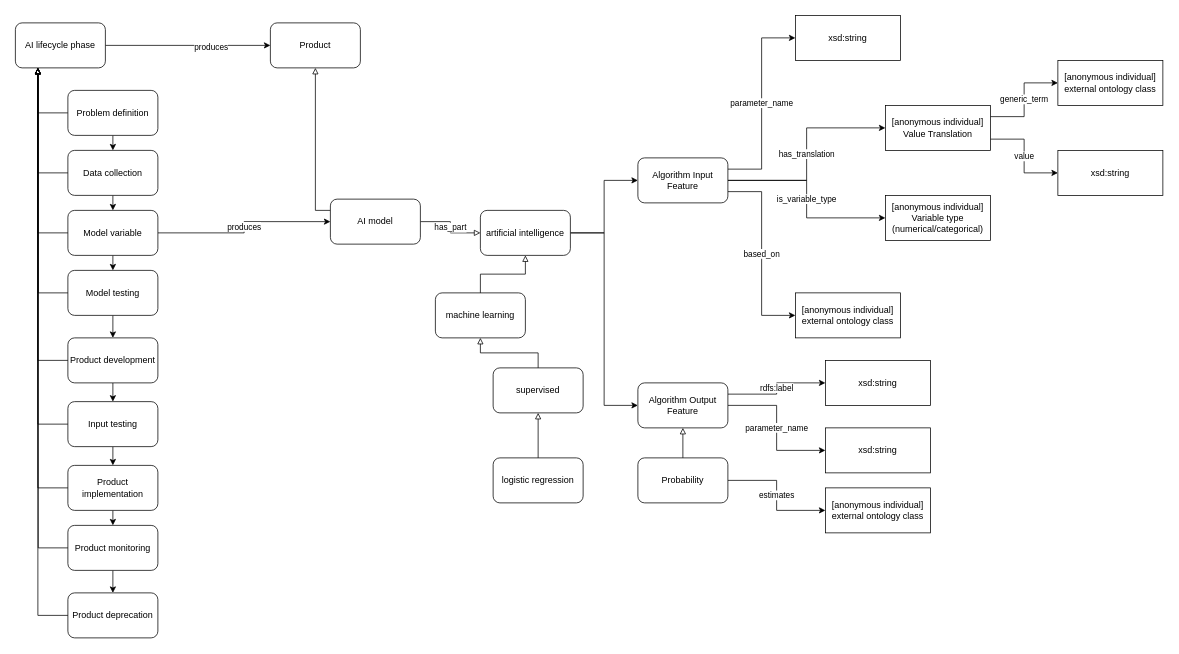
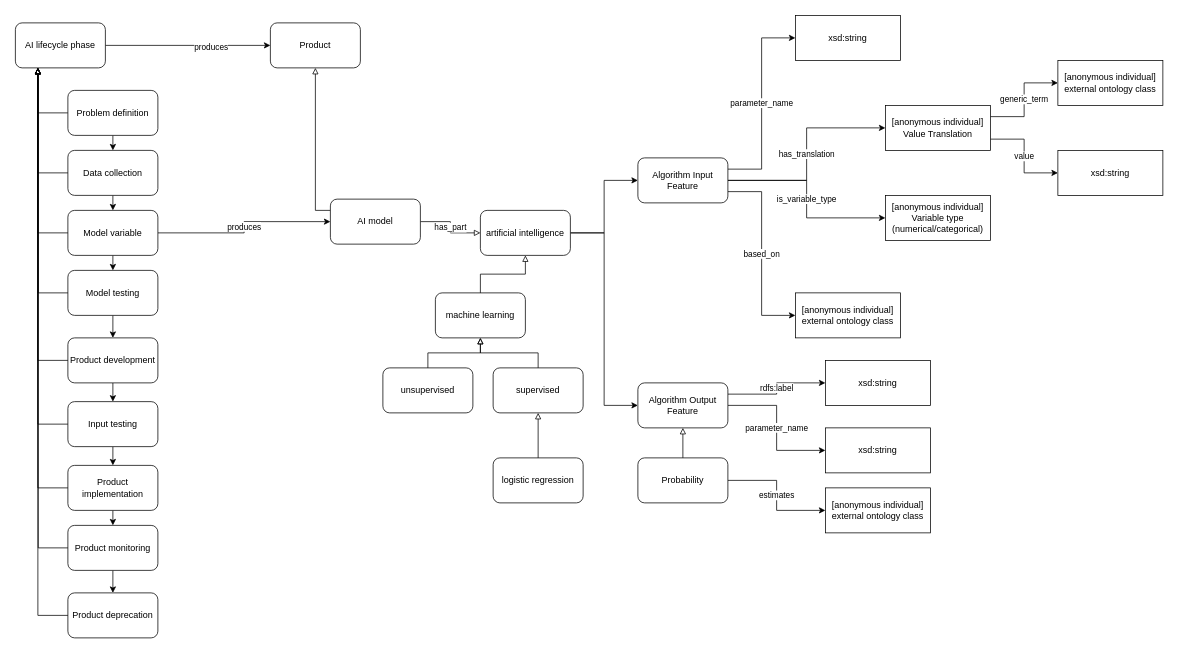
none -> (446, 353)
none -> (428, 390)
